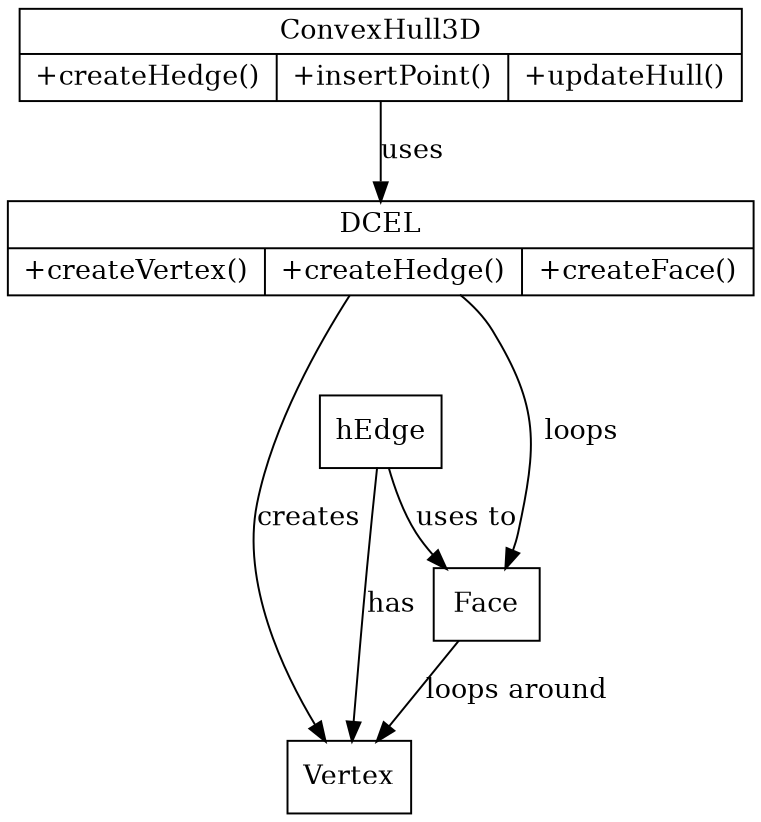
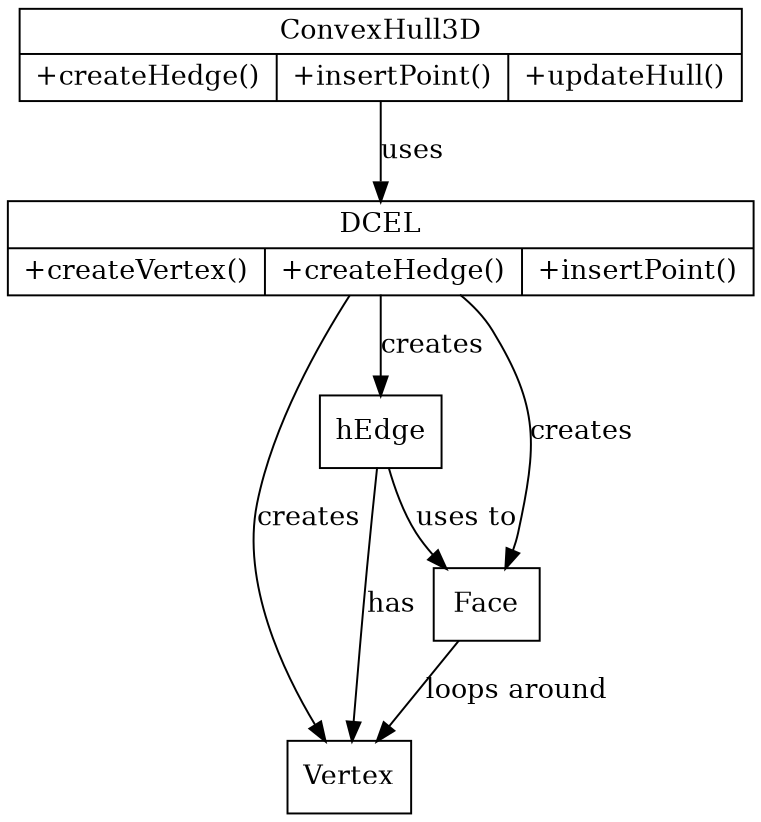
(638, 271) -> (638, 271)
none -> (381, 336)
(582, 432) -> (582, 432)
